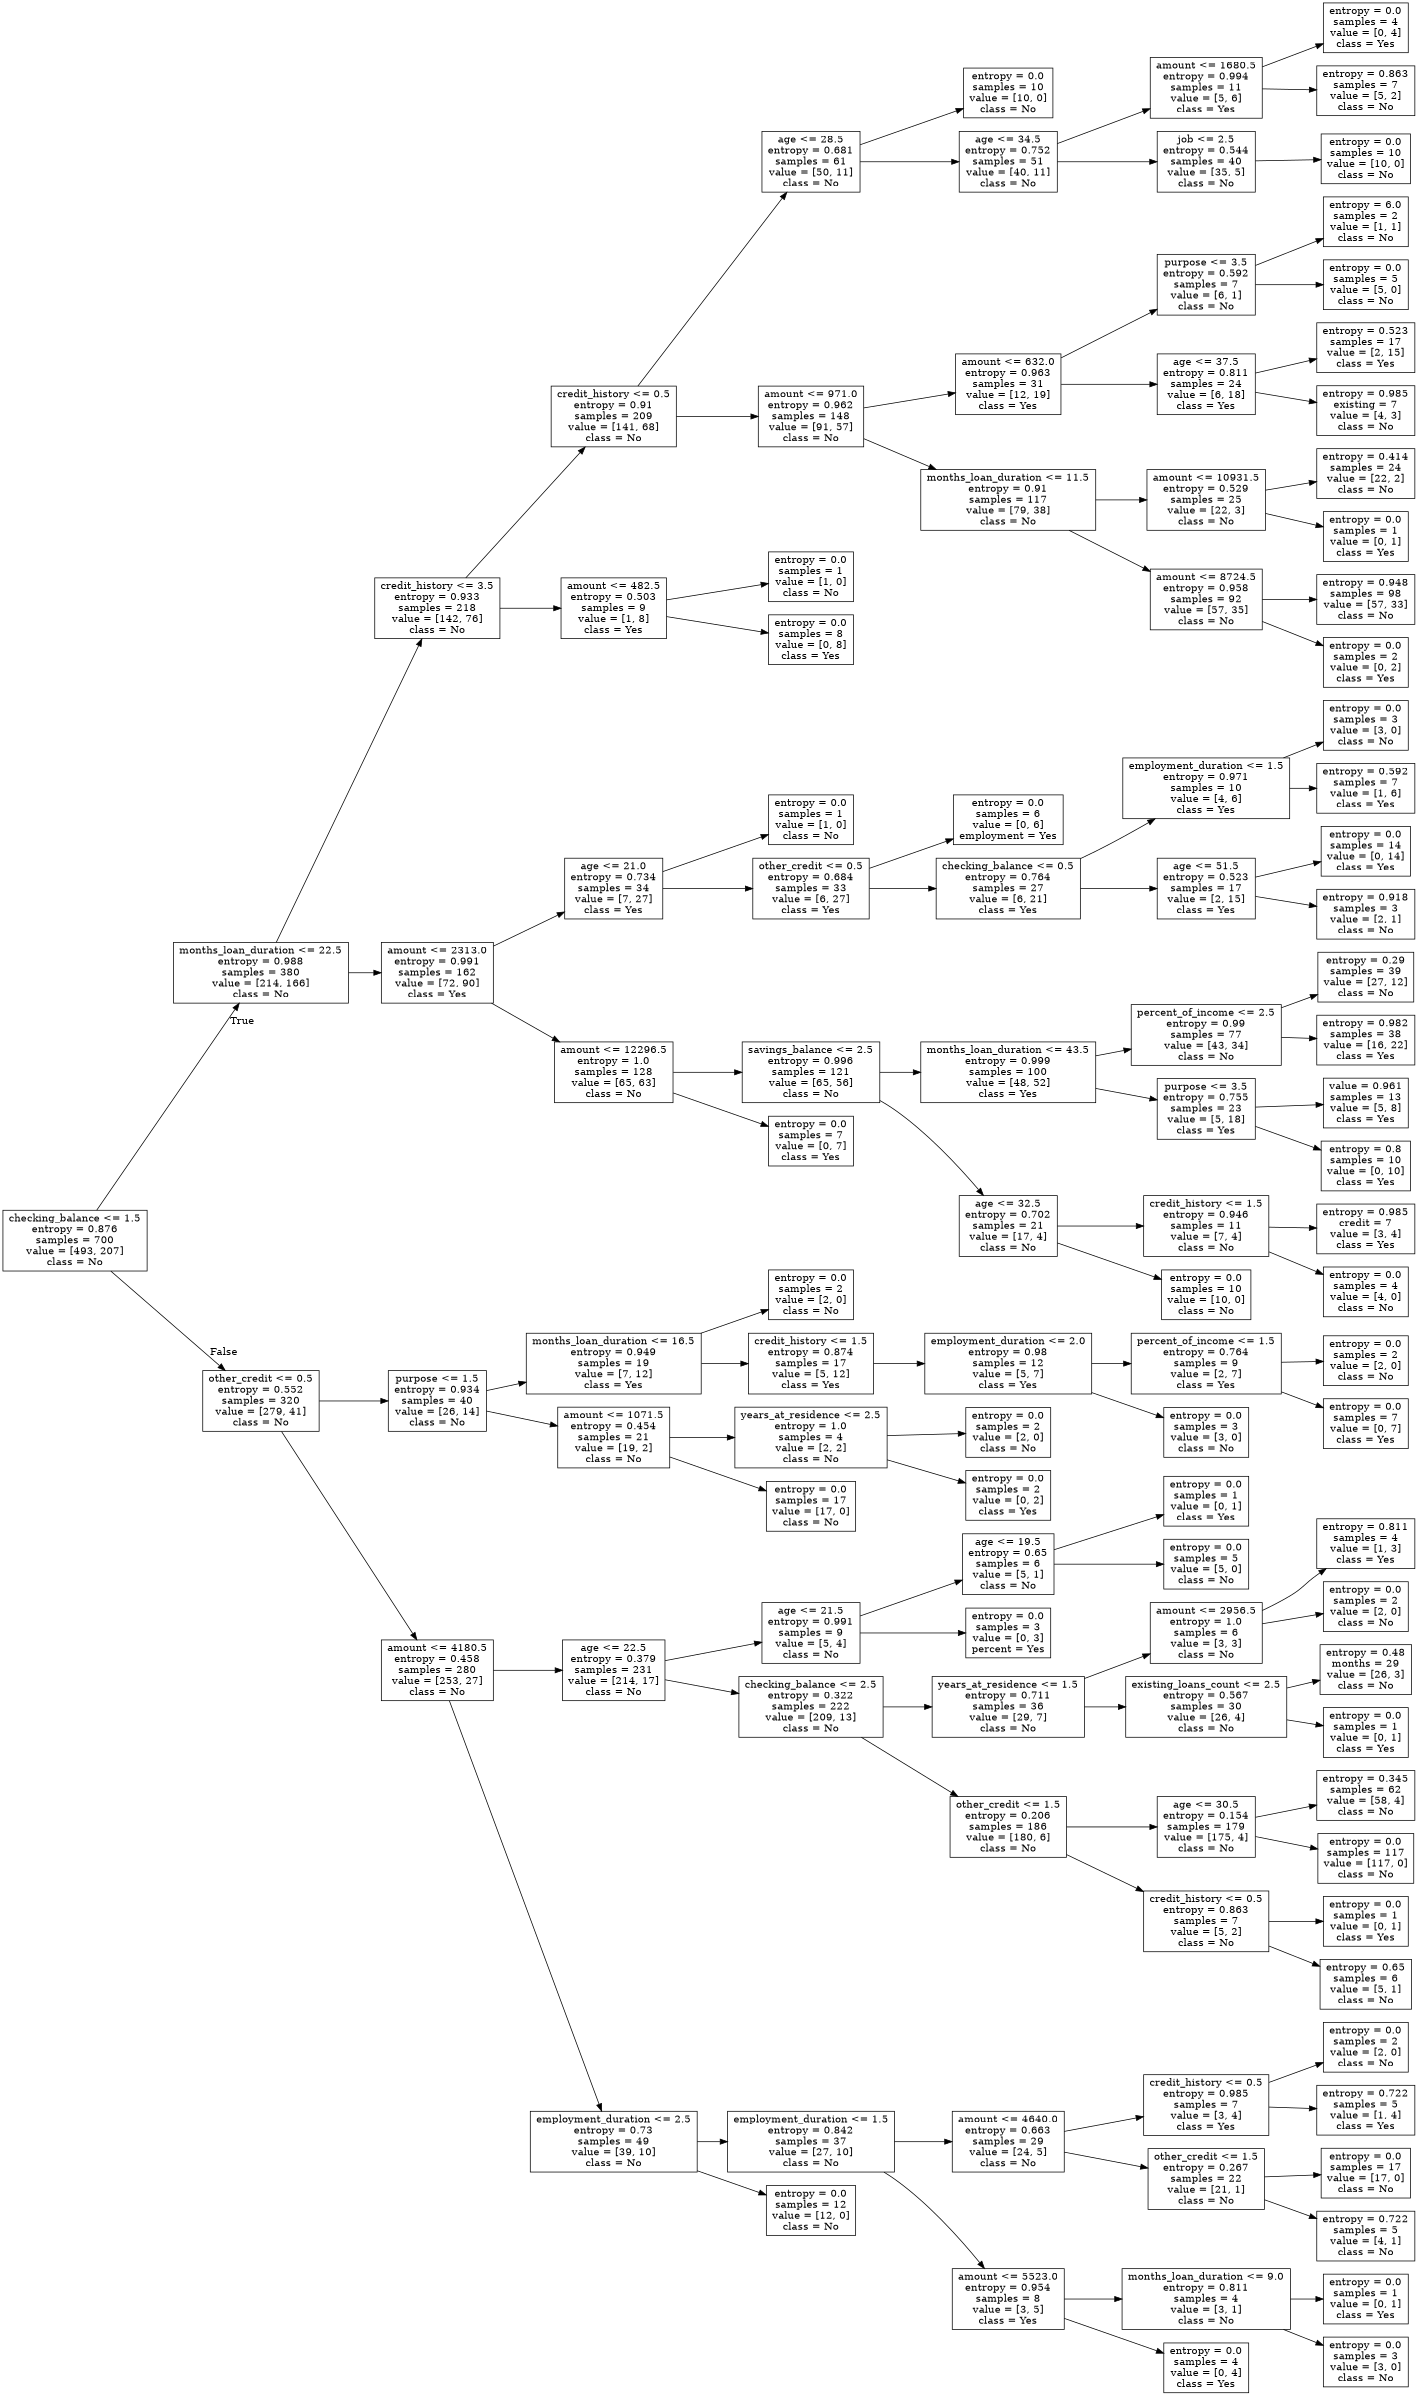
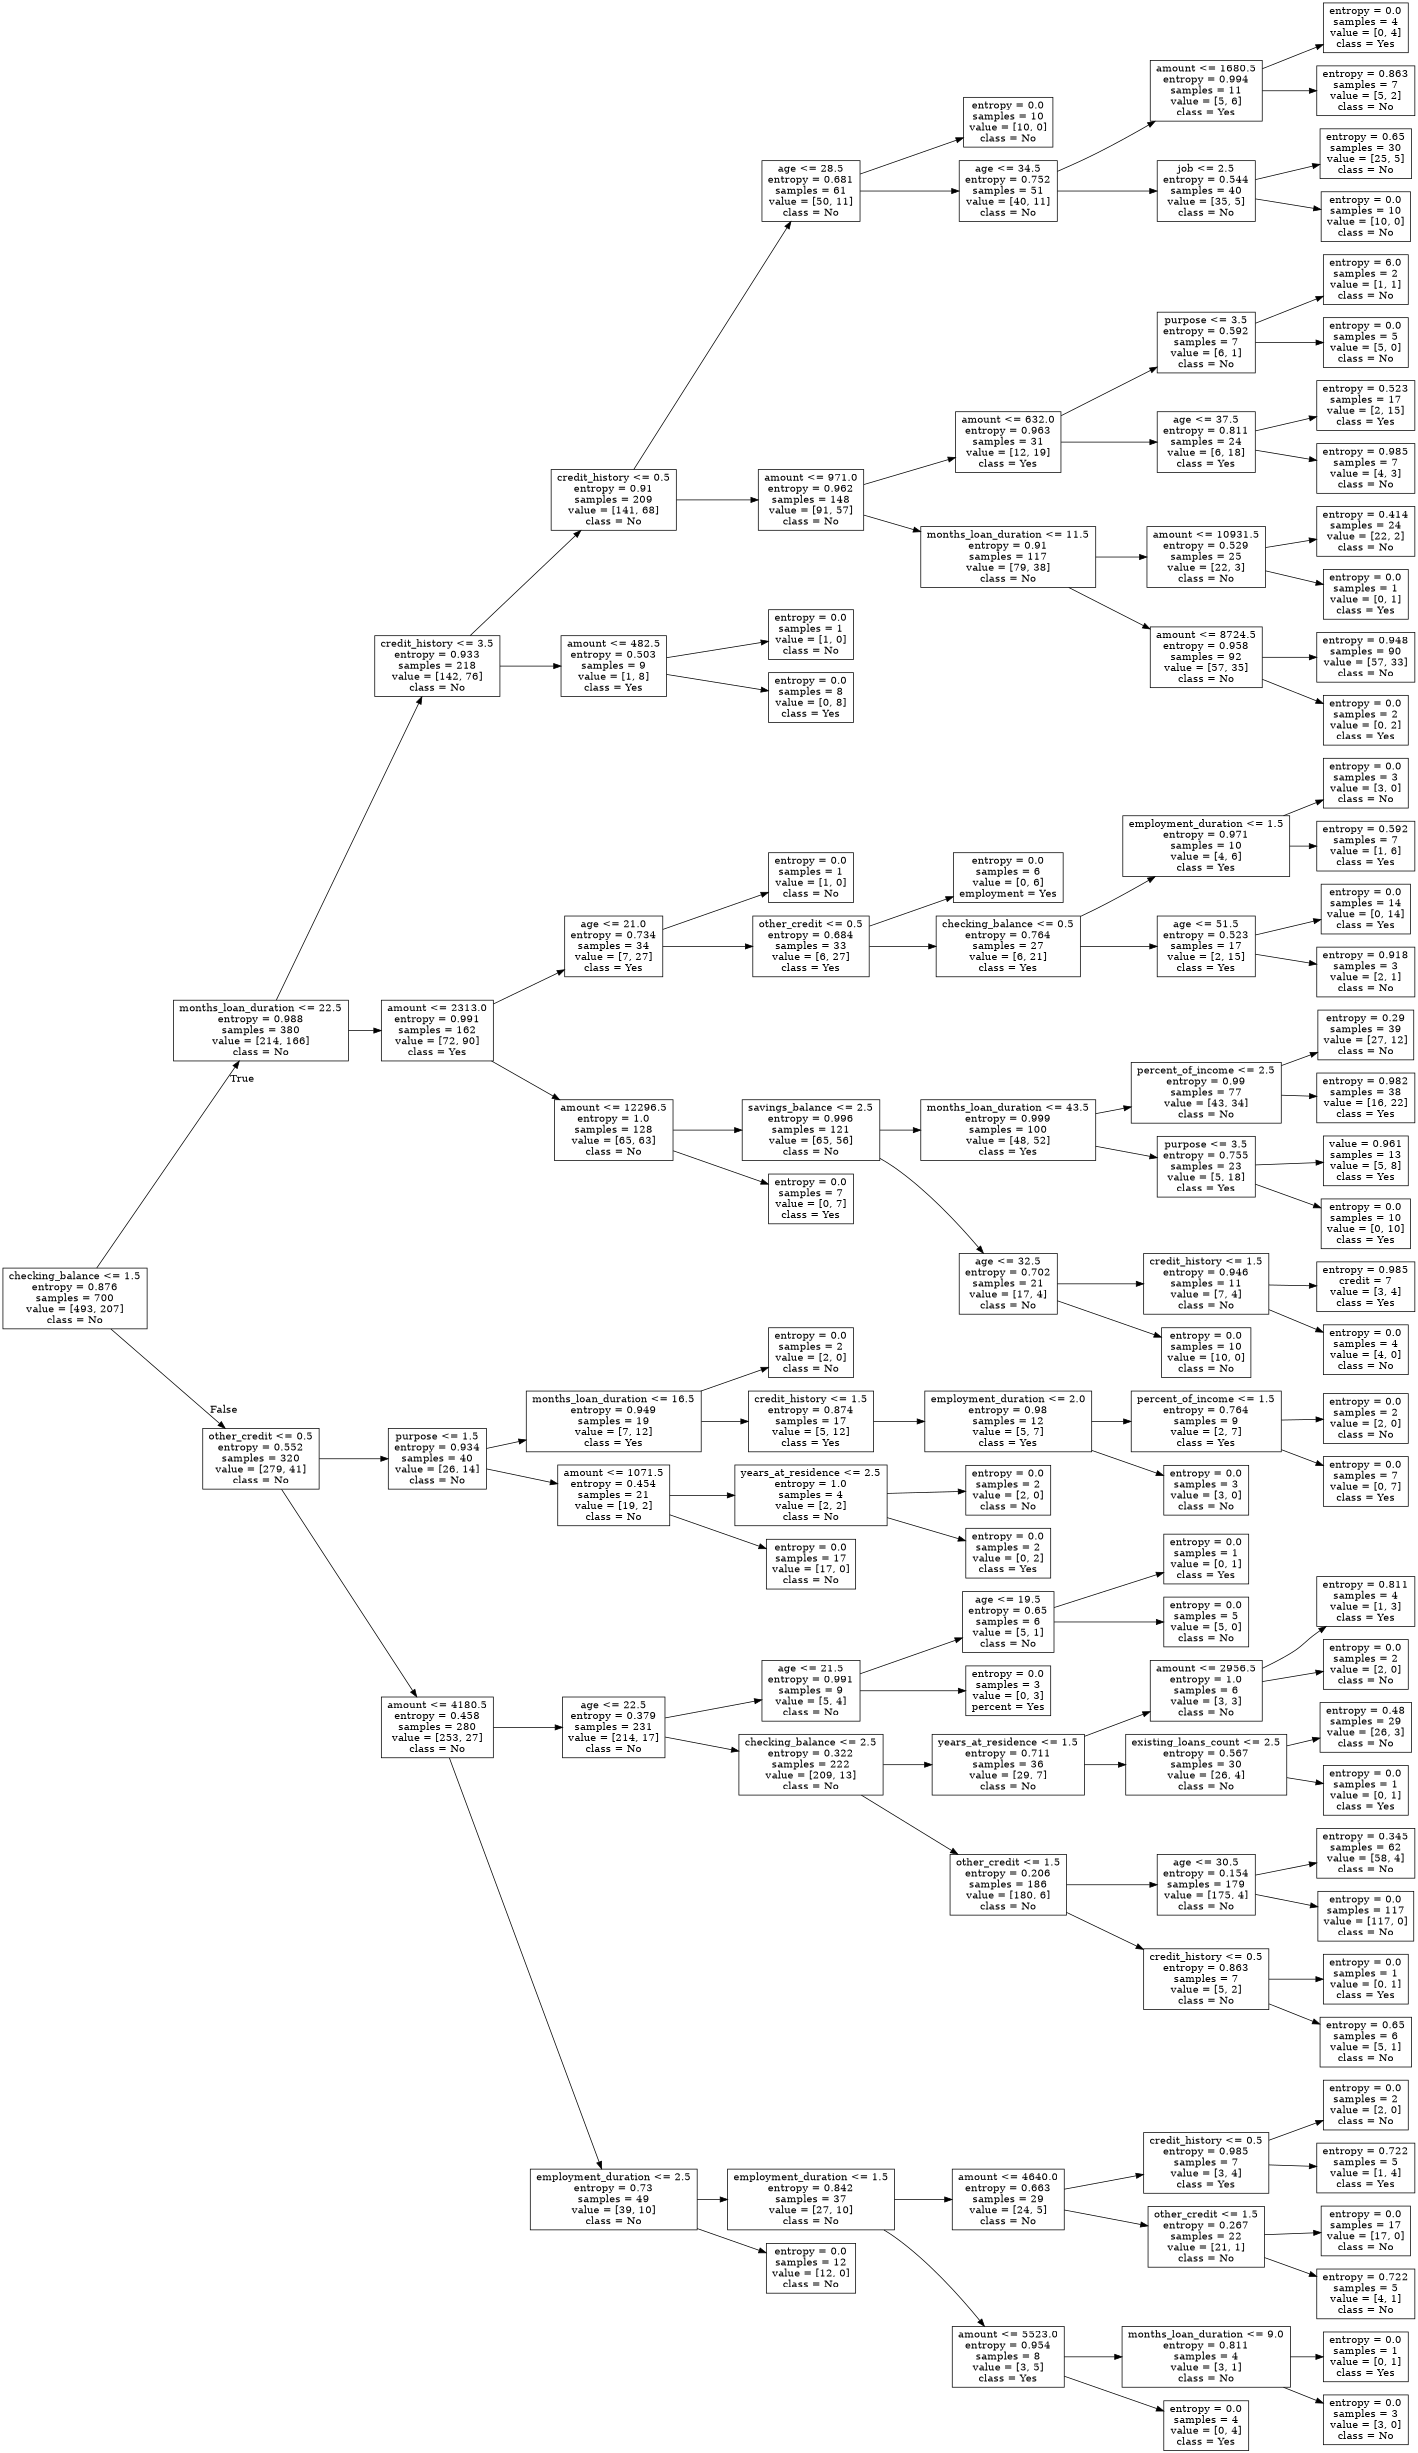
none -> (1366, 154)
(1366, 411) -> (1366, 468)
(1366, 599) -> (1366, 657)
(1366, 1166) -> (1366, 1224)
(1366, 1670) -> (1366, 1727)
